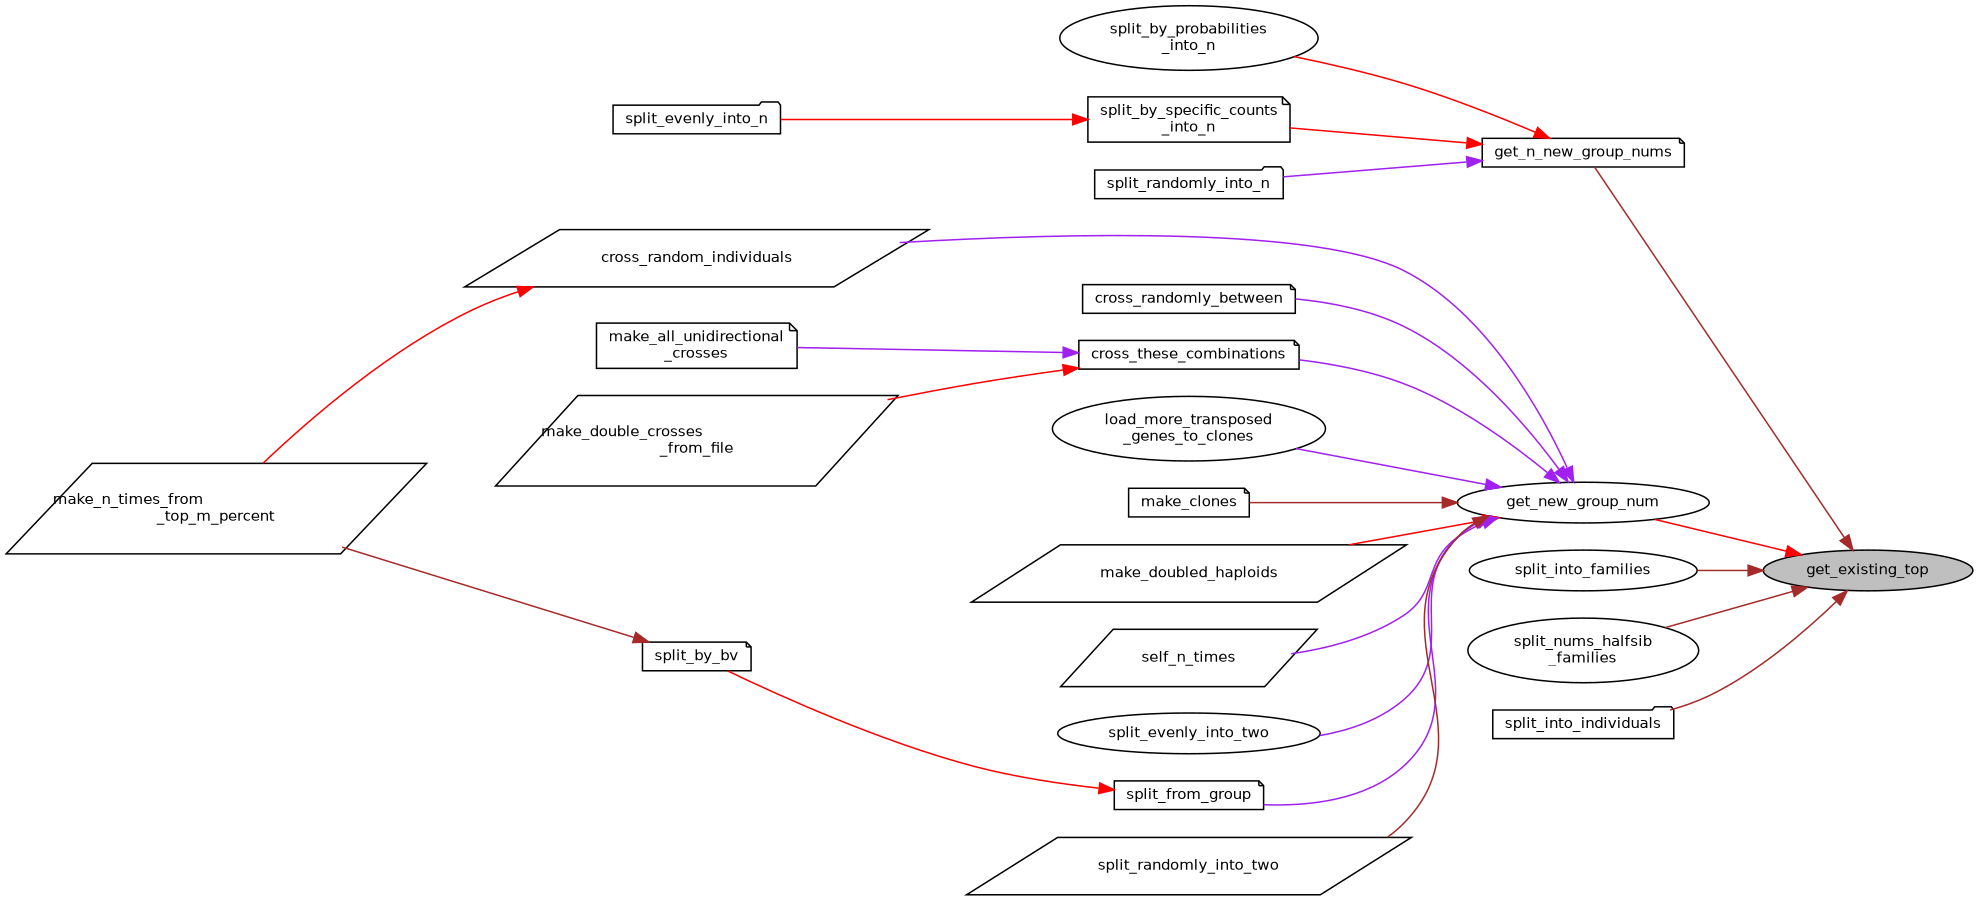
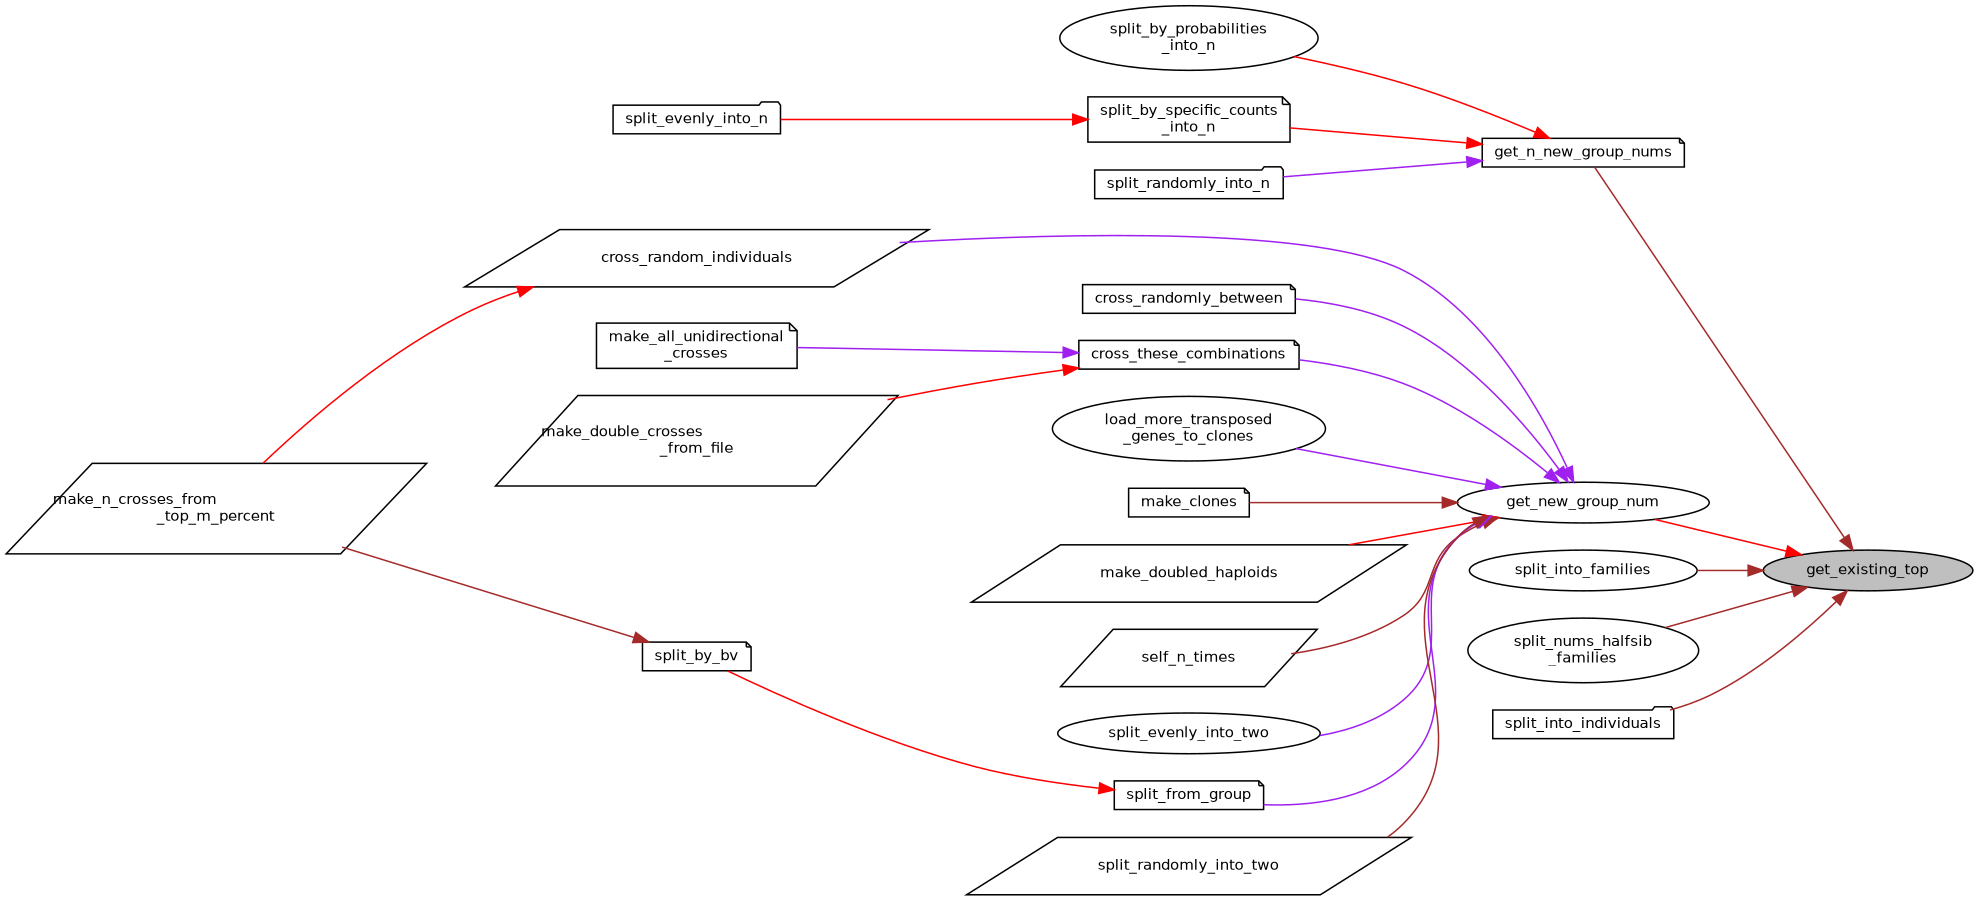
(216, 509) -> (216, 509)
(1406, 613) -> (1406, 613)
